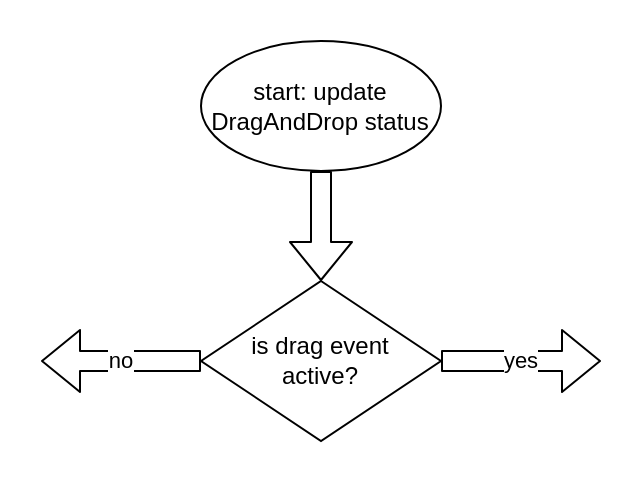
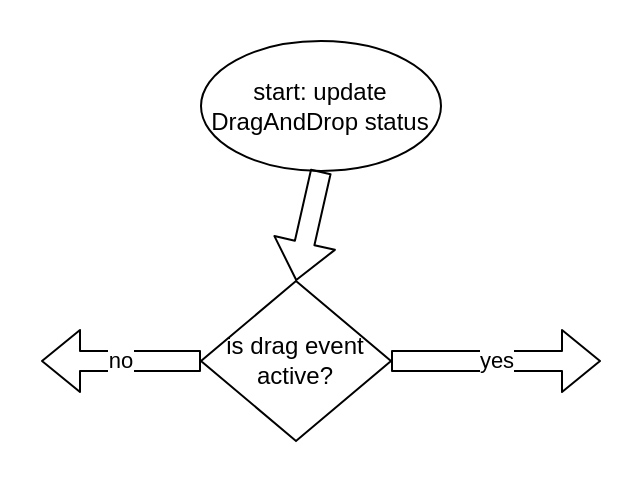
(321, 361) -> (296, 361)
